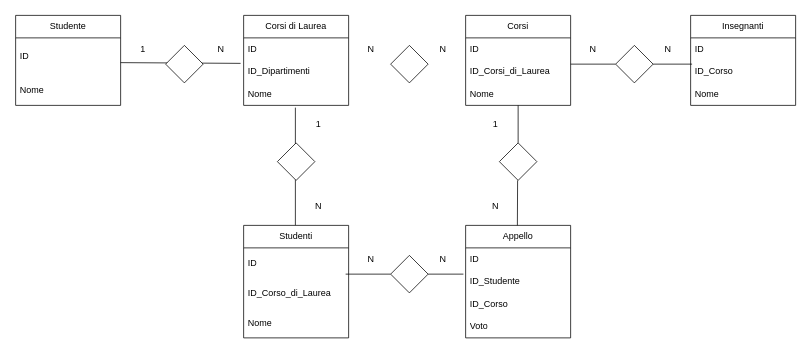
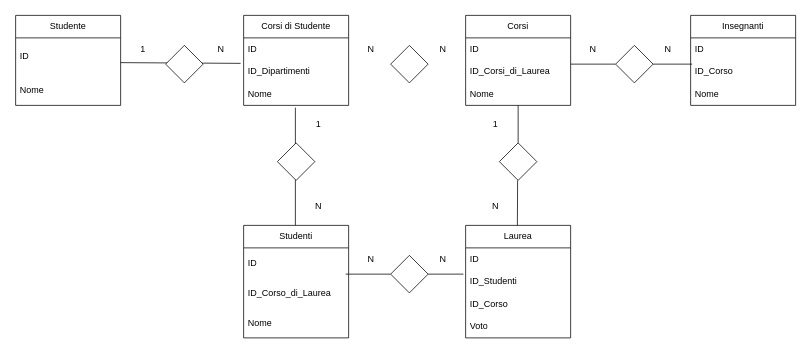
(296, 27) -> (296, 27)
(518, 237) -> (518, 237)
(498, 282) -> (496, 282)
